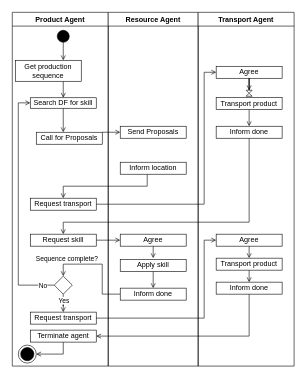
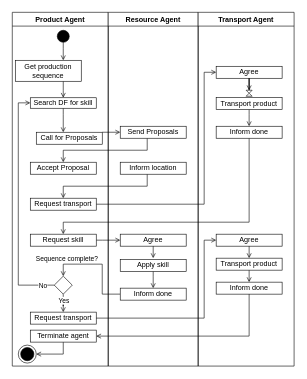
none -> (106, 150)
none -> (63, 168)
